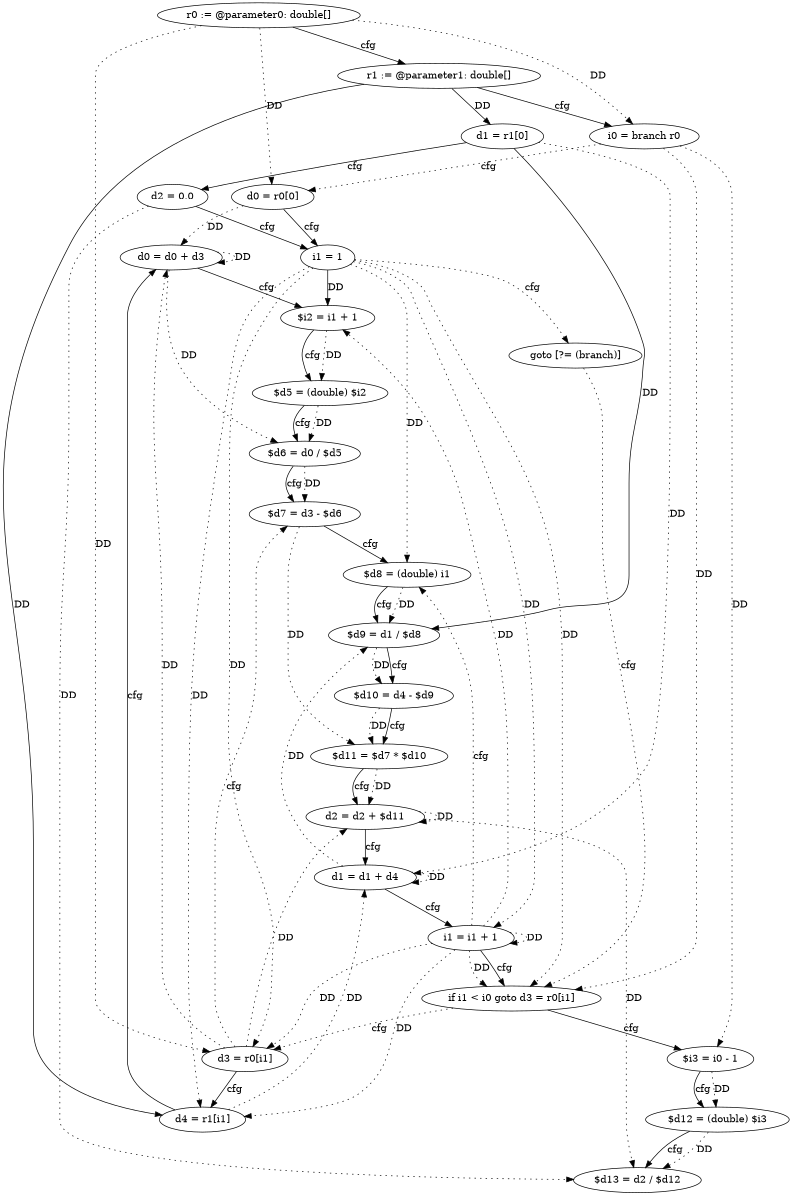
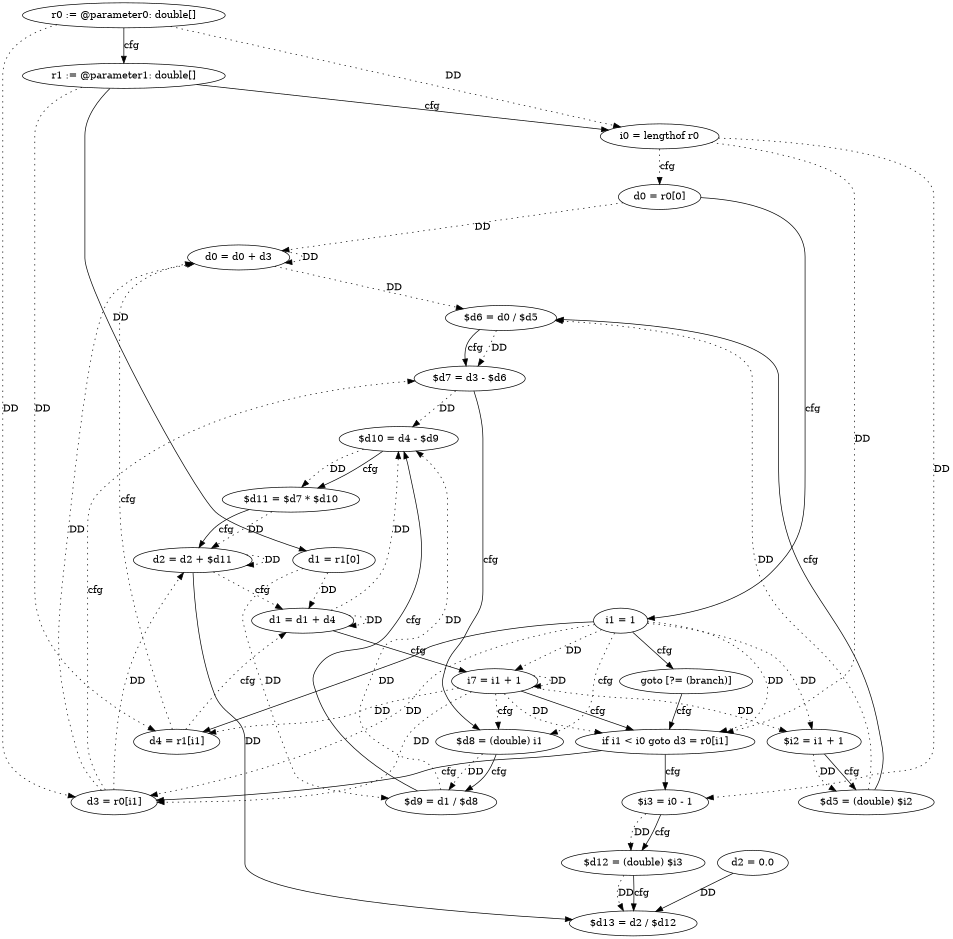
(265, 99) -> none
(644, 136) -> (660, 136)
(337, 164) -> none
(248, 227) -> none
(471, 272) -> (650, 648)
(328, 284) -> (749, 645)
(246, 287) -> none
(415, 423) -> (605, 681)
(632, 446) -> (268, 701)
(6, 539) -> (35, 420)
(288, 646) -> (437, 407)
(193, 666) -> (399, 662)
(625, 695) -> (677, 708)
(127, 700) -> (120, 481)
(285, 757) -> (390, 548)
(365, 844) -> (245, 589)
(60, 903) -> (698, 891)
(626, 909) -> (253, 874)
(471, 938) -> (495, 681)
(355, 999) -> (248, 681)
(366, 1025) -> (405, 776)
(226, 1086) -> none
